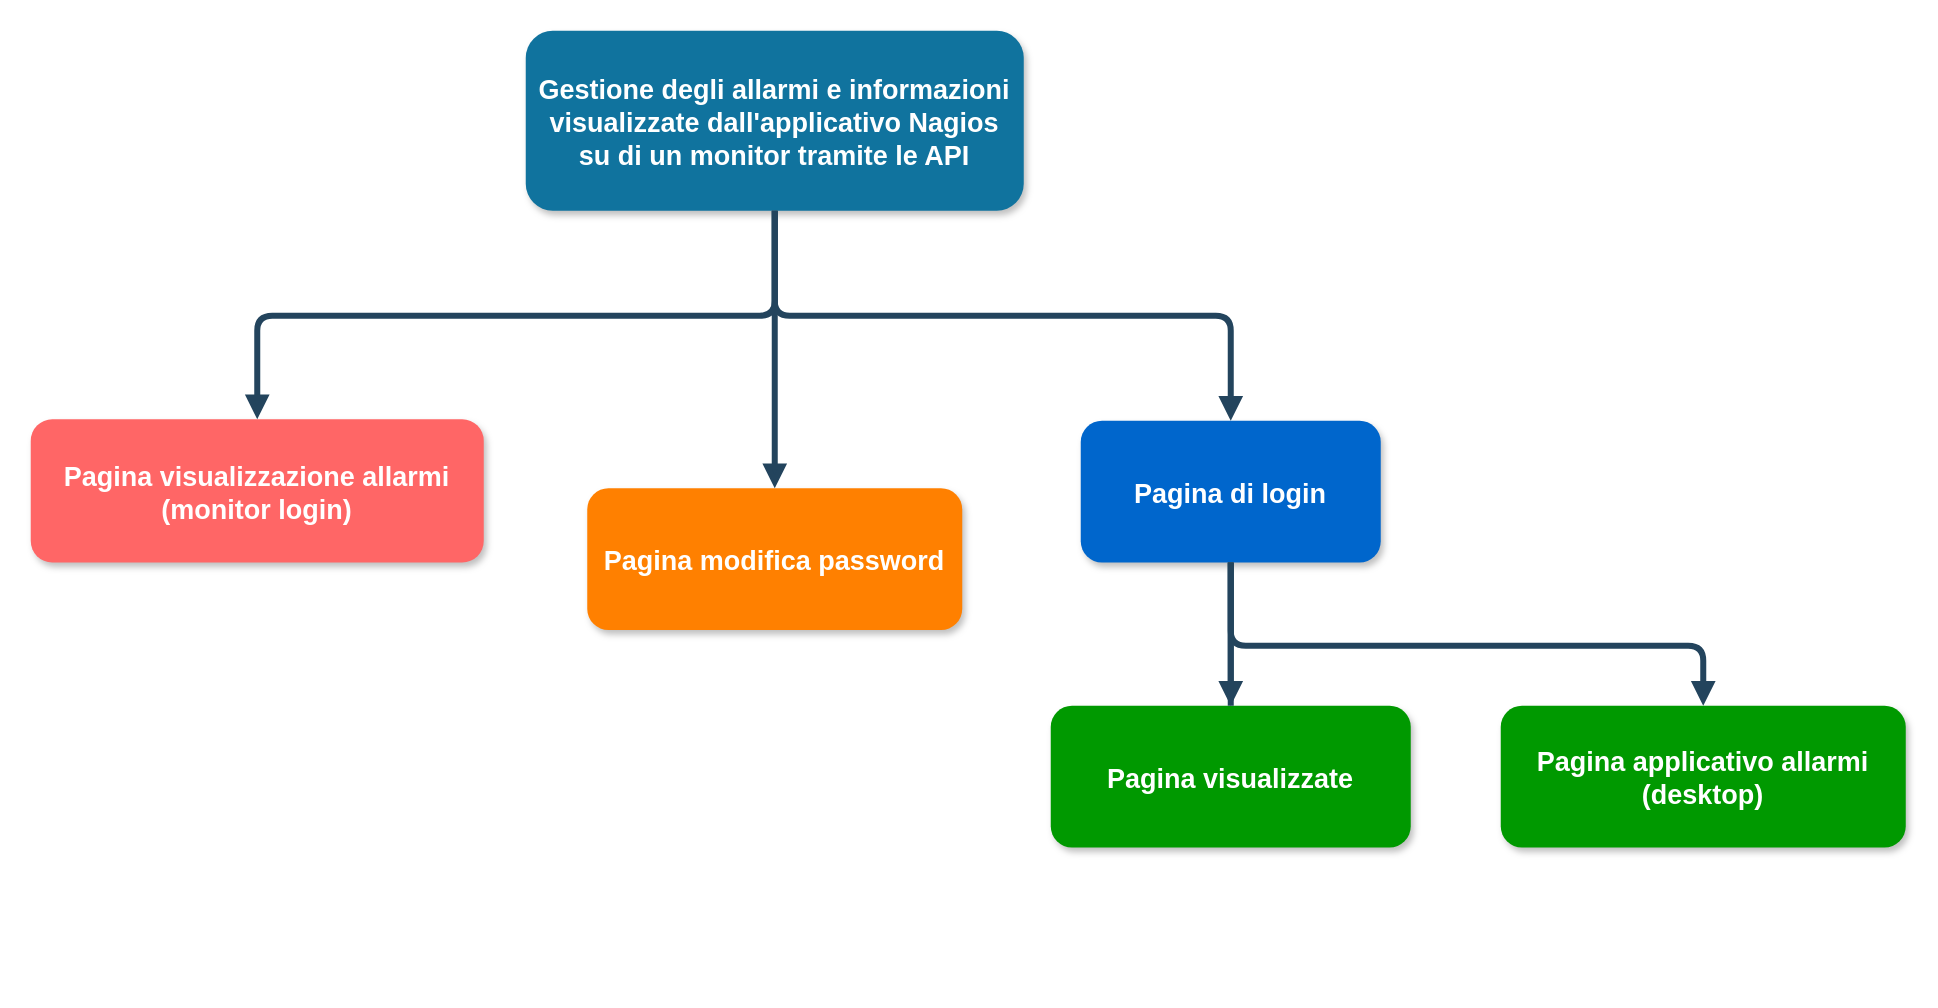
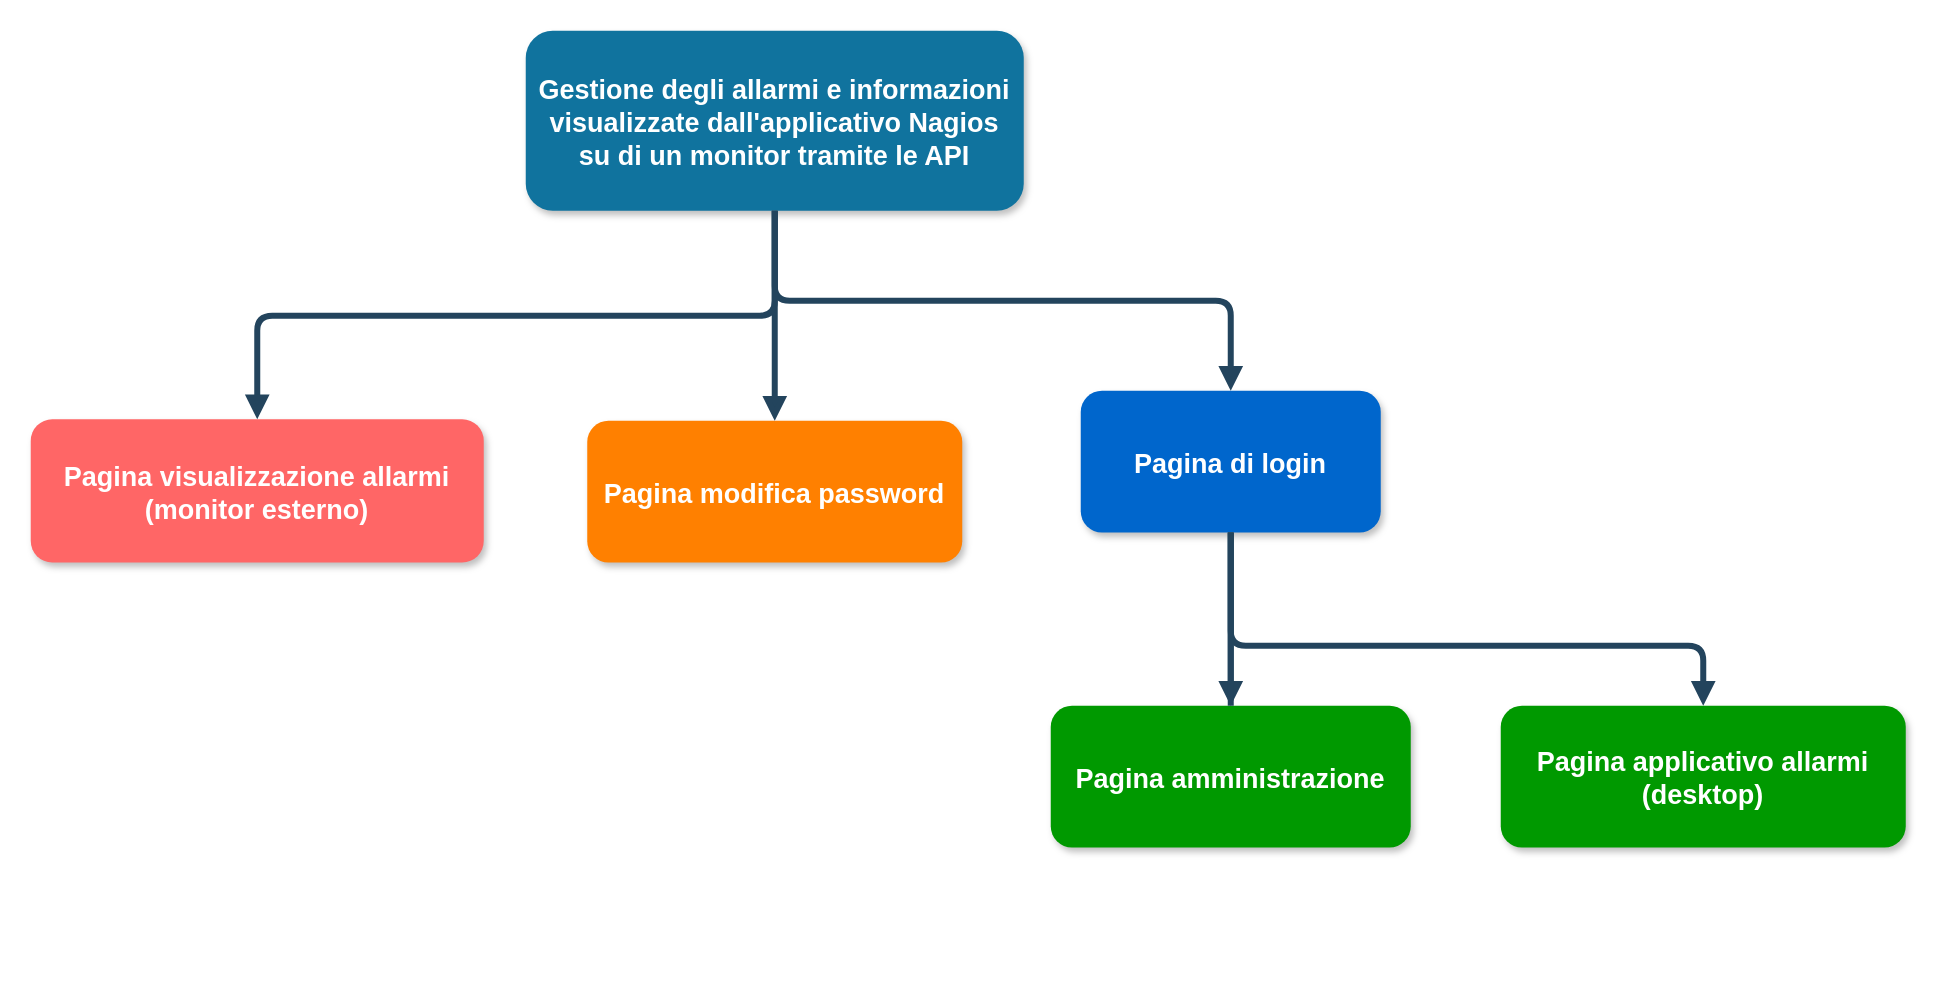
(257, 477) -> (257, 477)
(1231, 492) -> (1231, 462)
(775, 559) -> (775, 492)
(1230, 779) -> (1230, 779)
